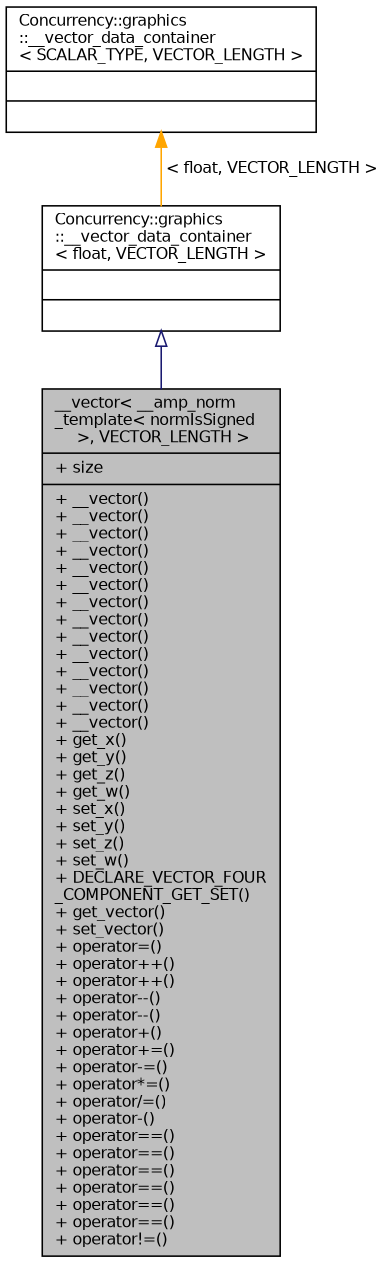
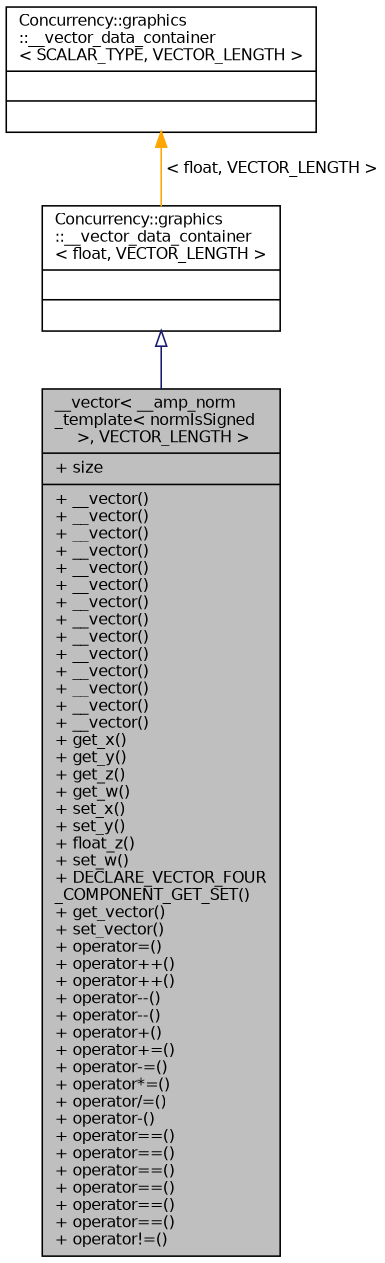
(90, 844) -> (95, 844)
